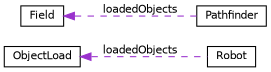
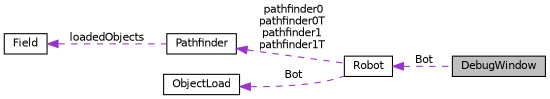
(138, 51) -> (292, 75)
none -> (296, 57)
none -> (499, 66)
